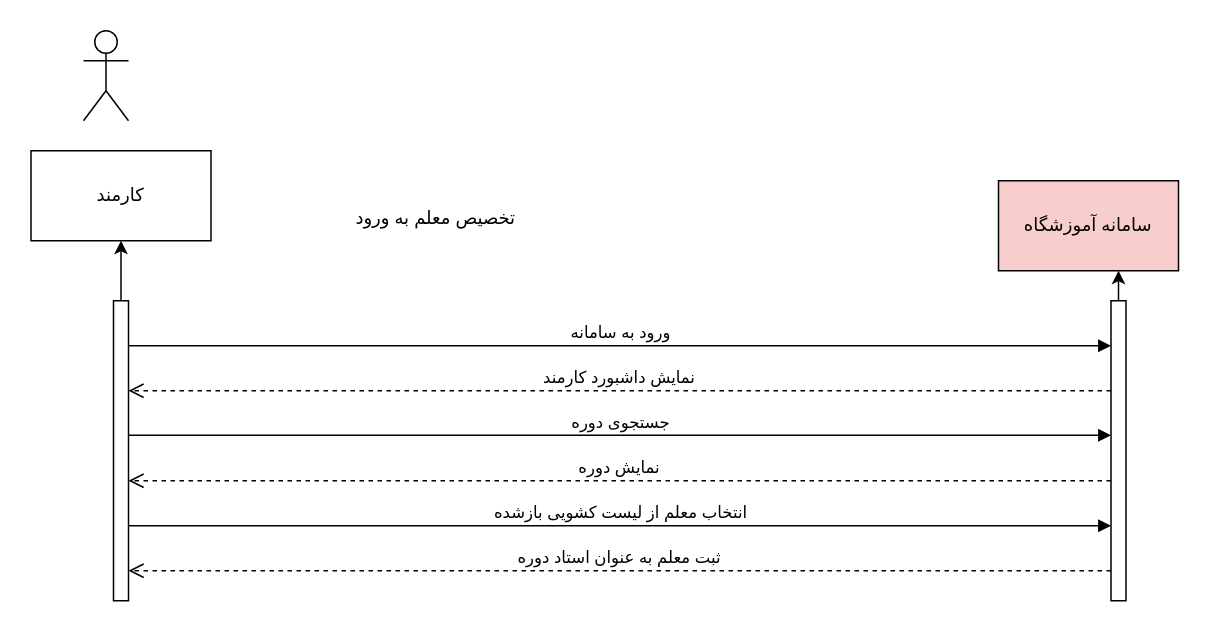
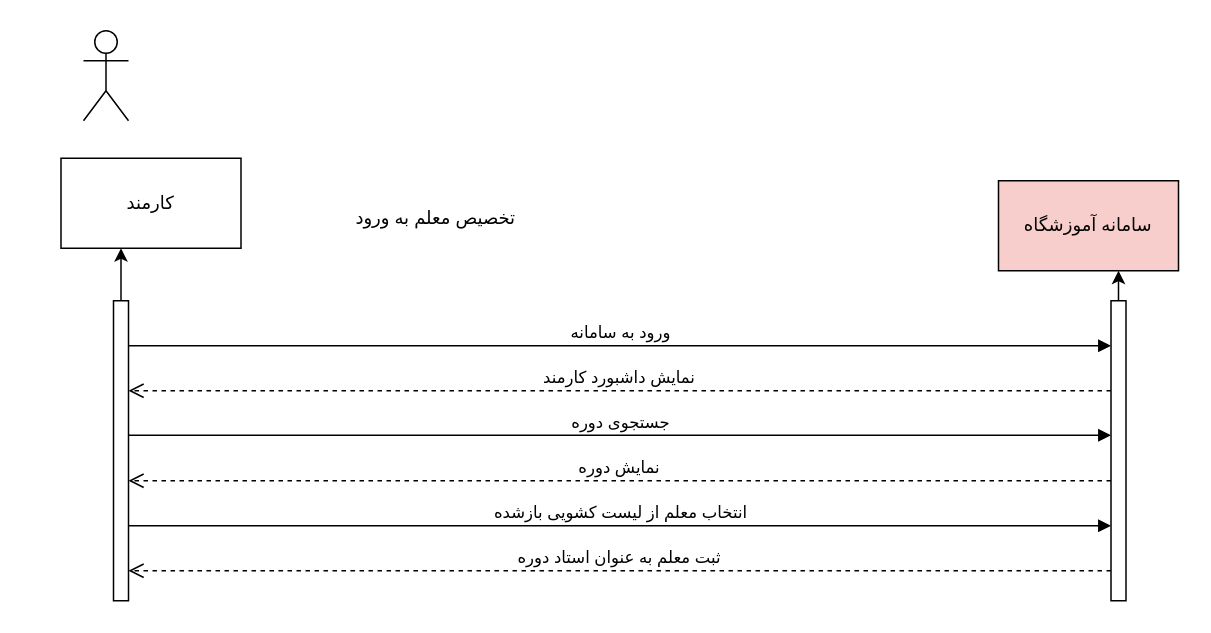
(121, 196) -> (151, 203)
